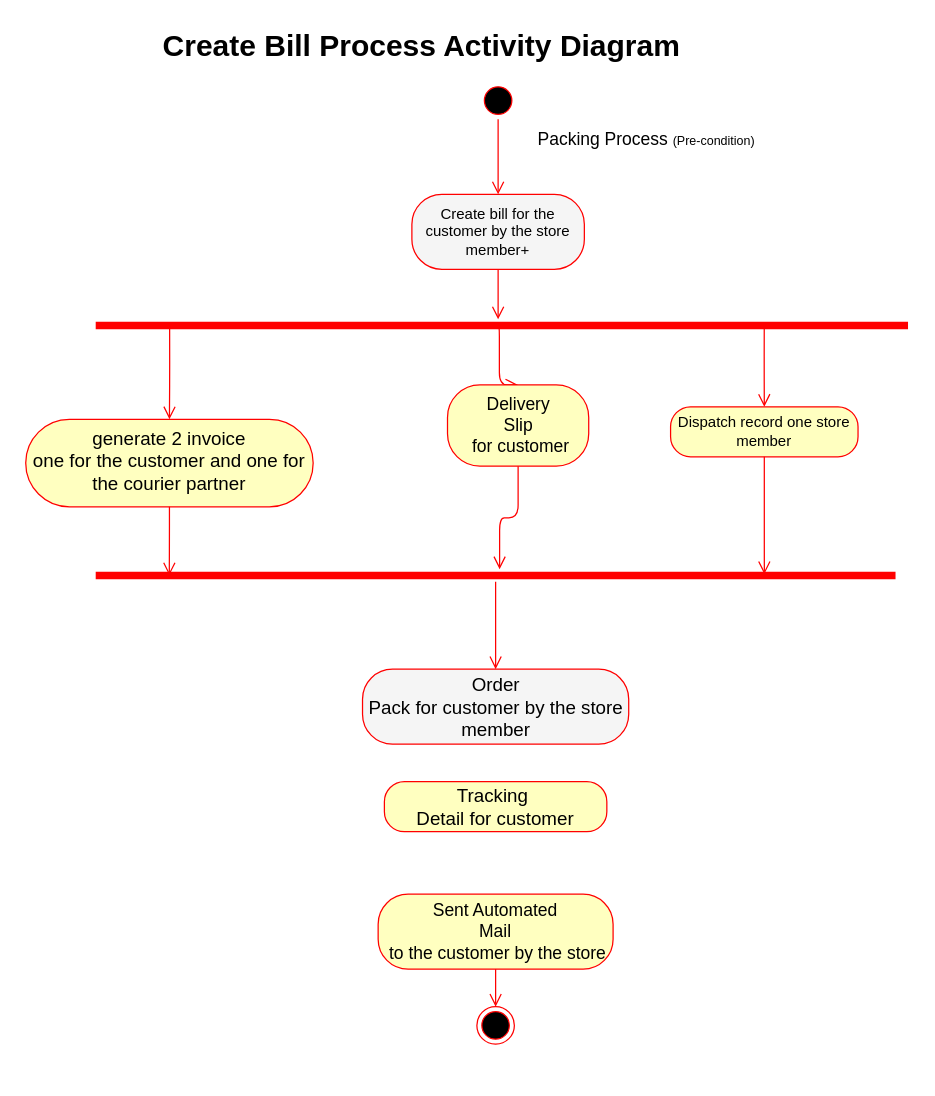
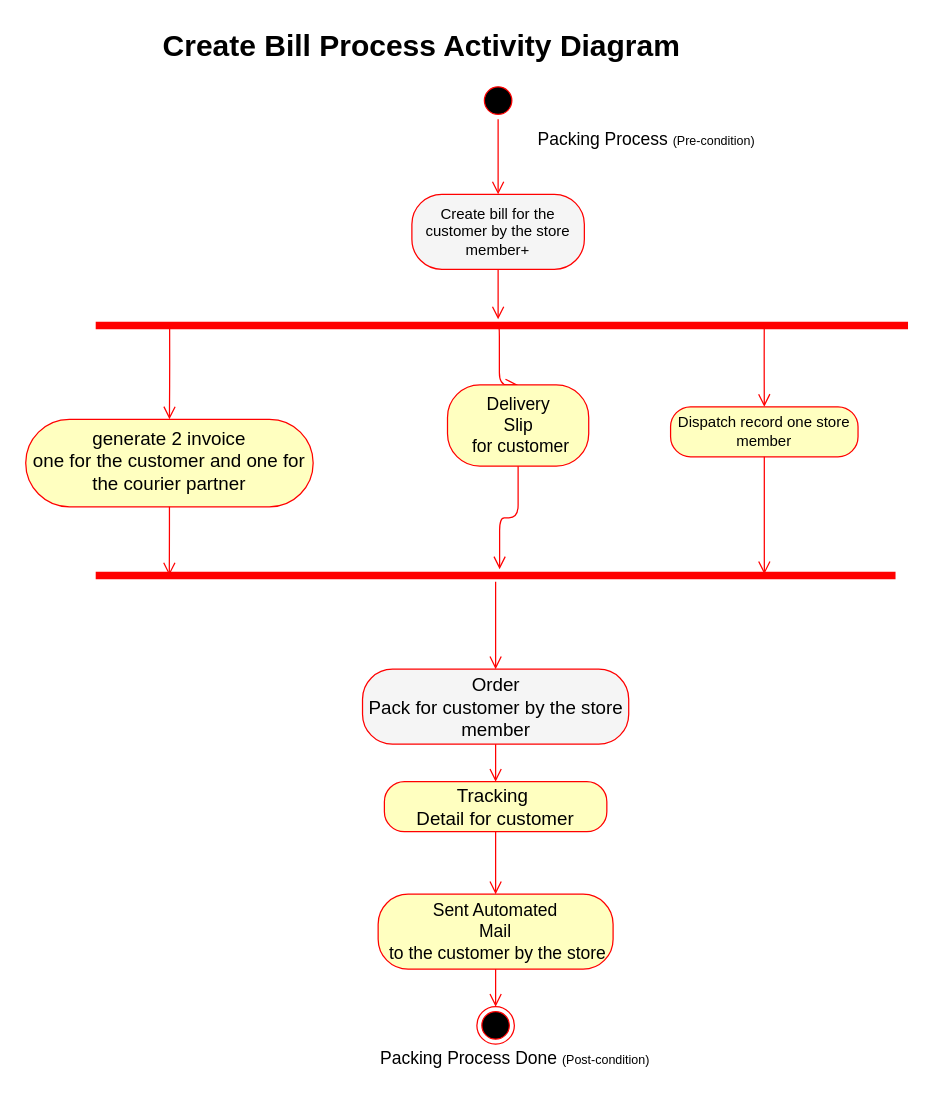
none -> (496, 762)
none -> (496, 861)
none -> (522, 1057)
